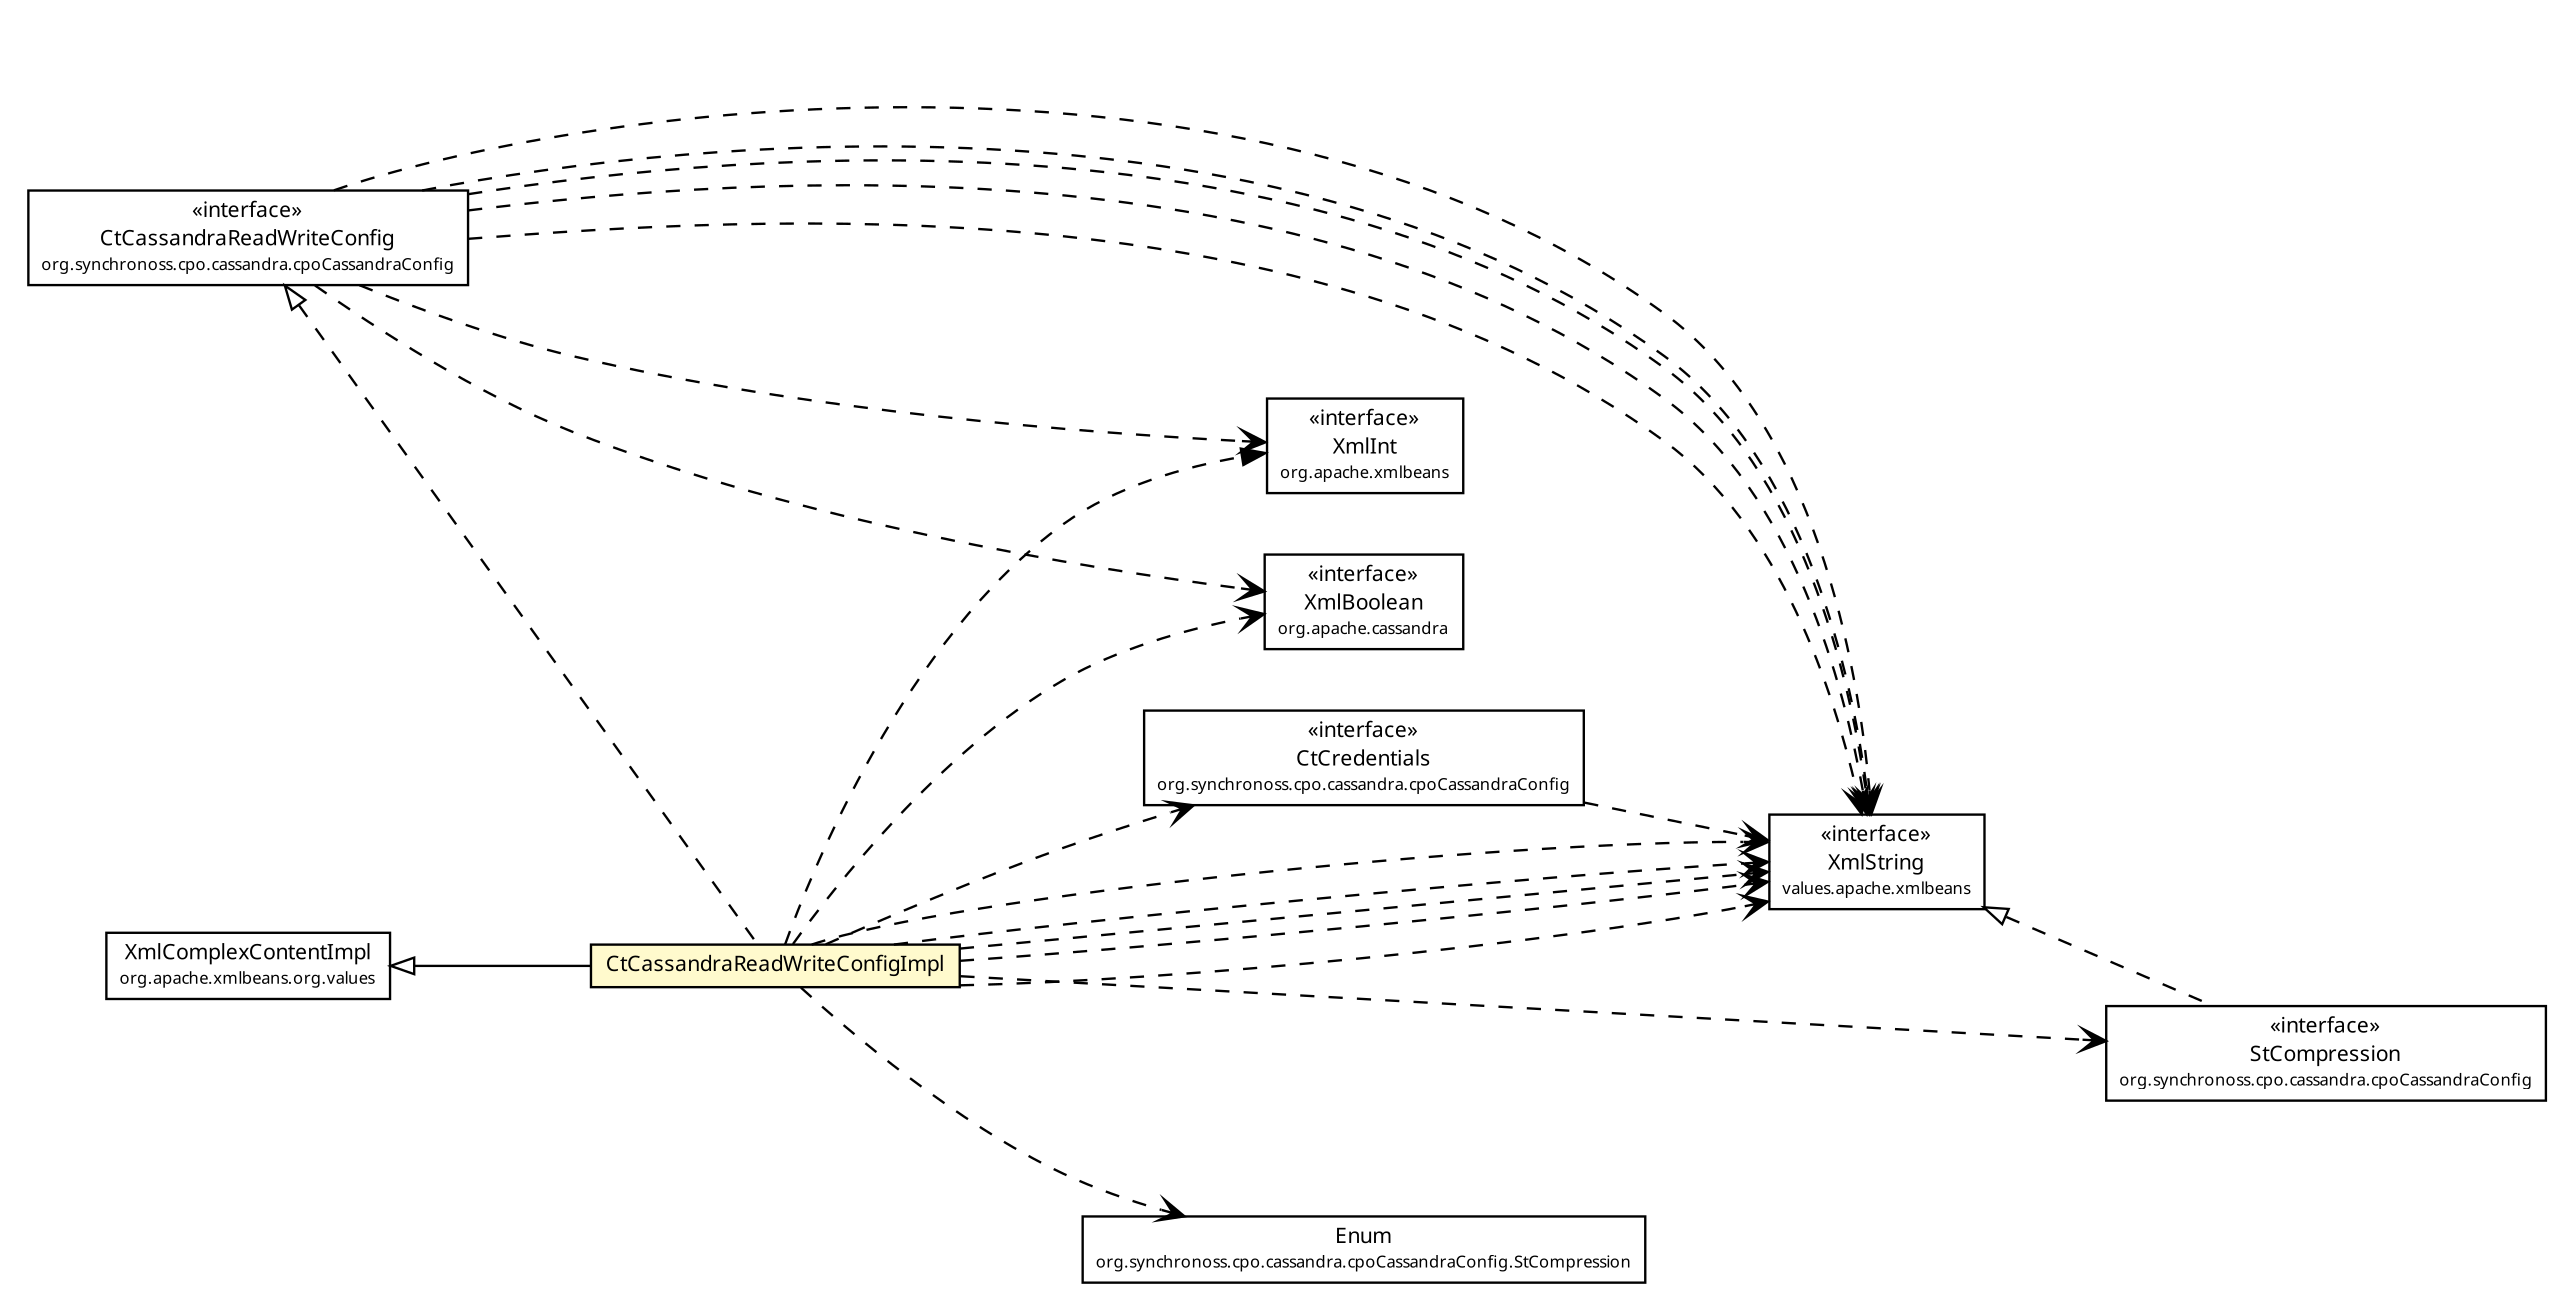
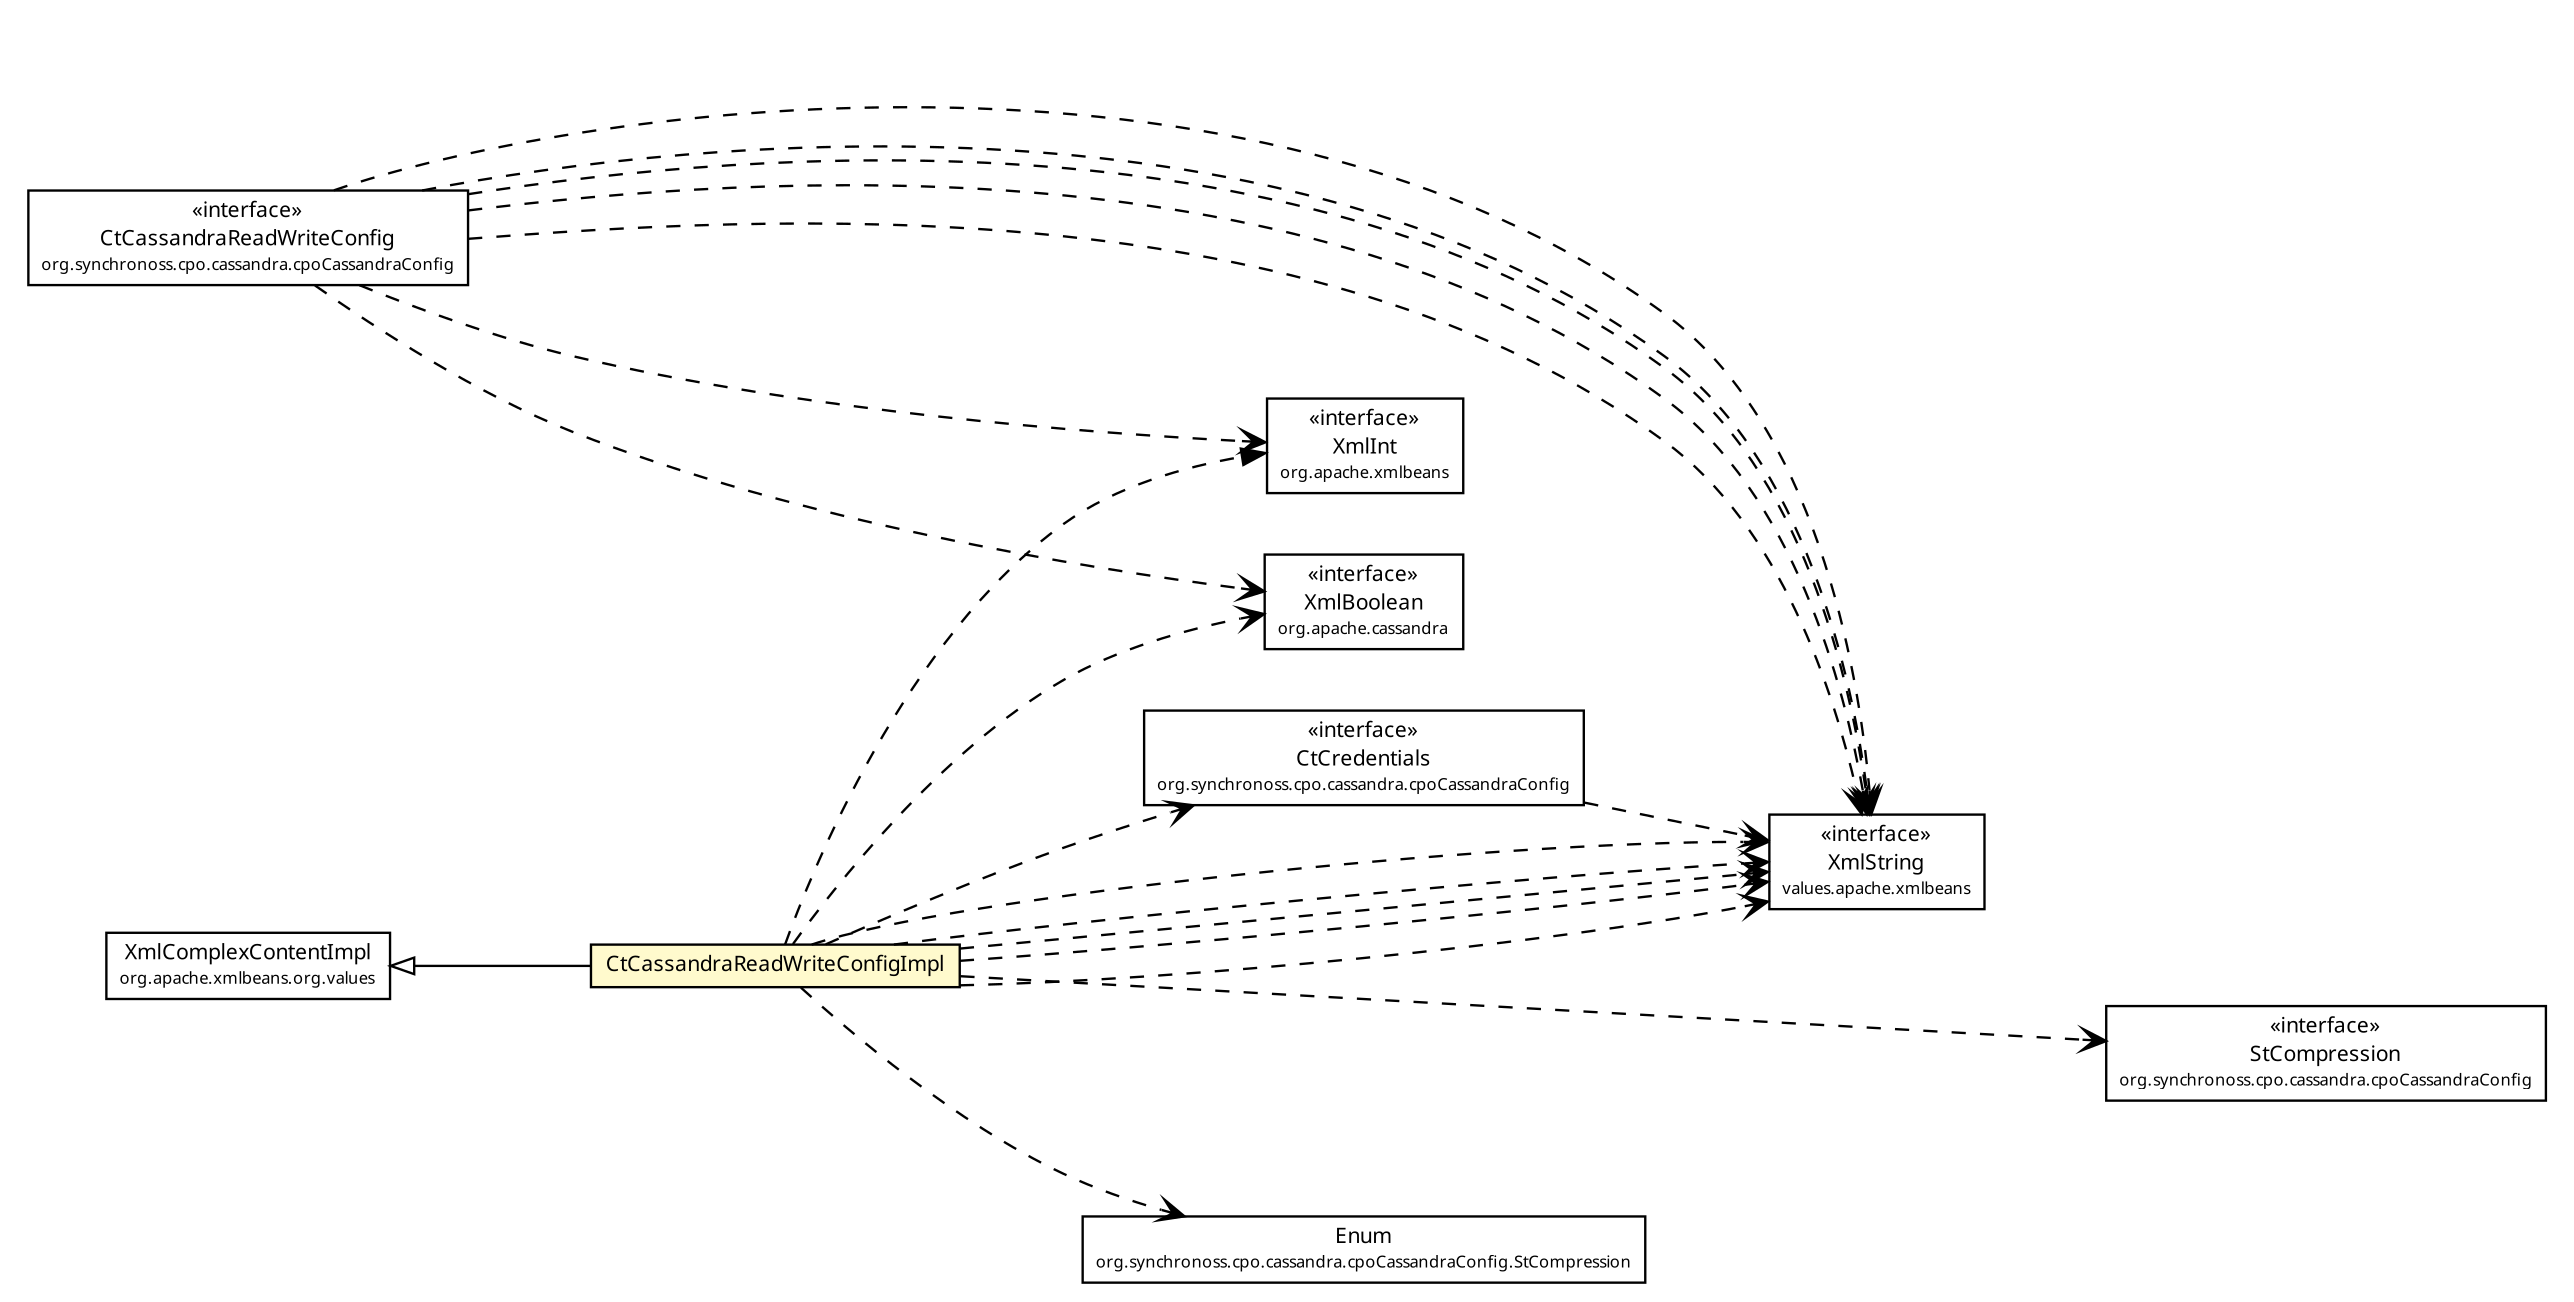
(528, 625) -> none
(2110, 961) -> none
